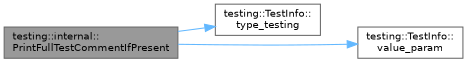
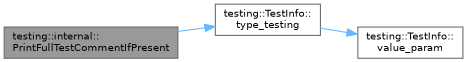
(263, 45) -> (334, 30)
